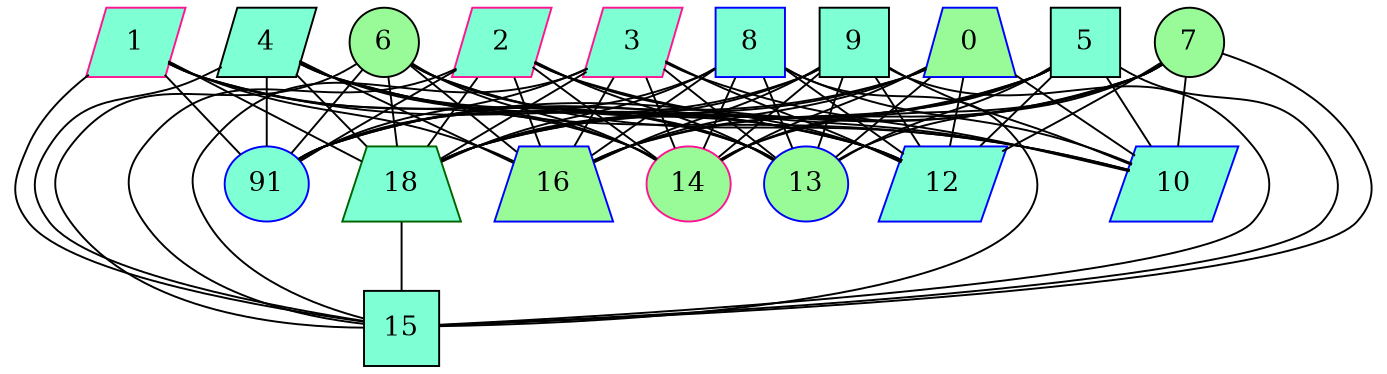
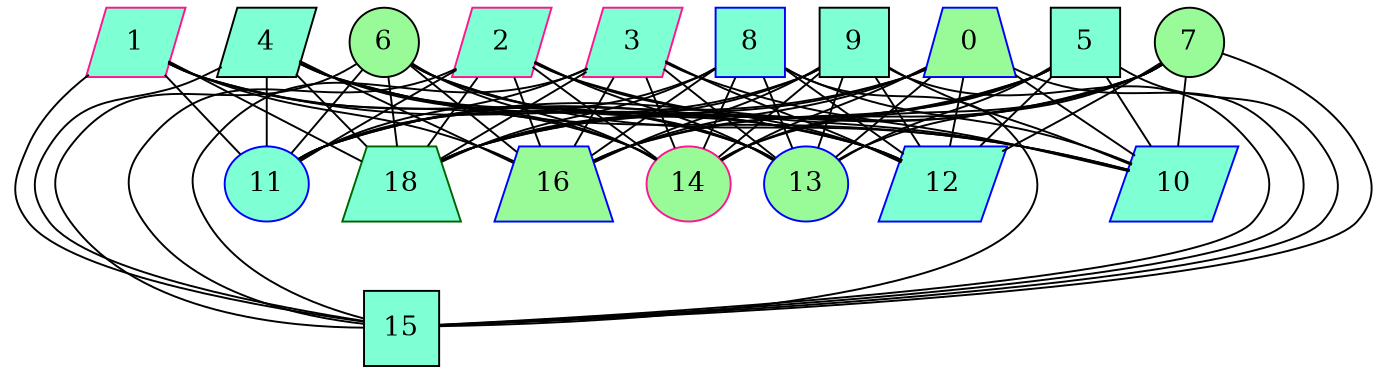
(267, 184) -> (267, 184)
(402, 256) -> (1266, 232)
